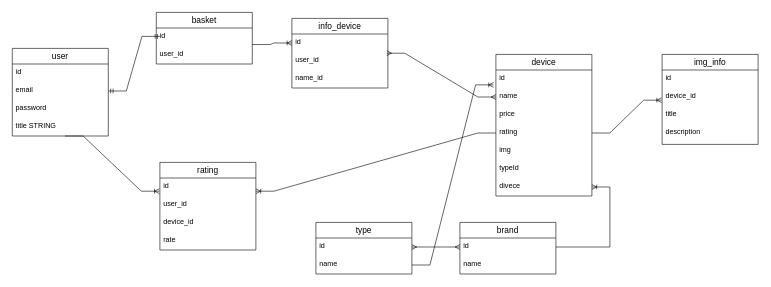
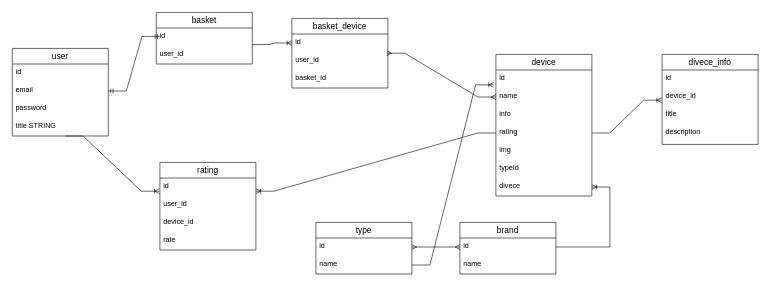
(340, 27) -> (340, 27)
(710, 63) -> (710, 63)
(308, 78) -> (312, 78)
(508, 114) -> (506, 114)
